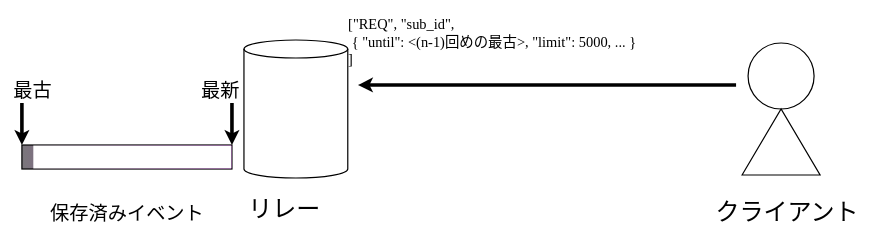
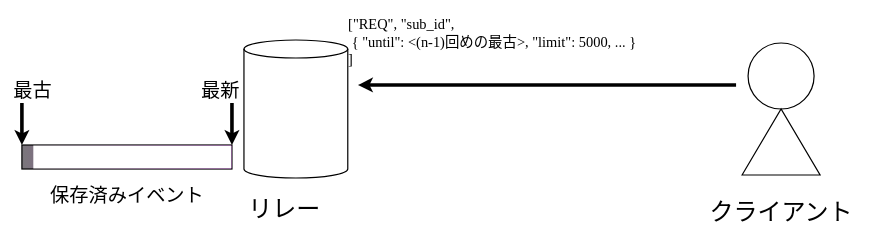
(787, 211) -> (781, 211)
(127, 214) -> (127, 196)
